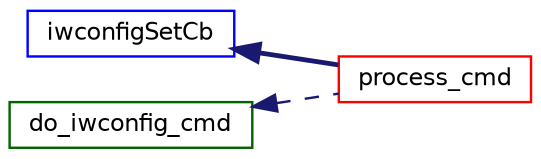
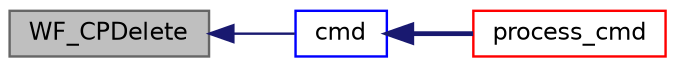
none -> (109, 34)
(131, 34) -> (341, 34)
(131, 125) -> none
